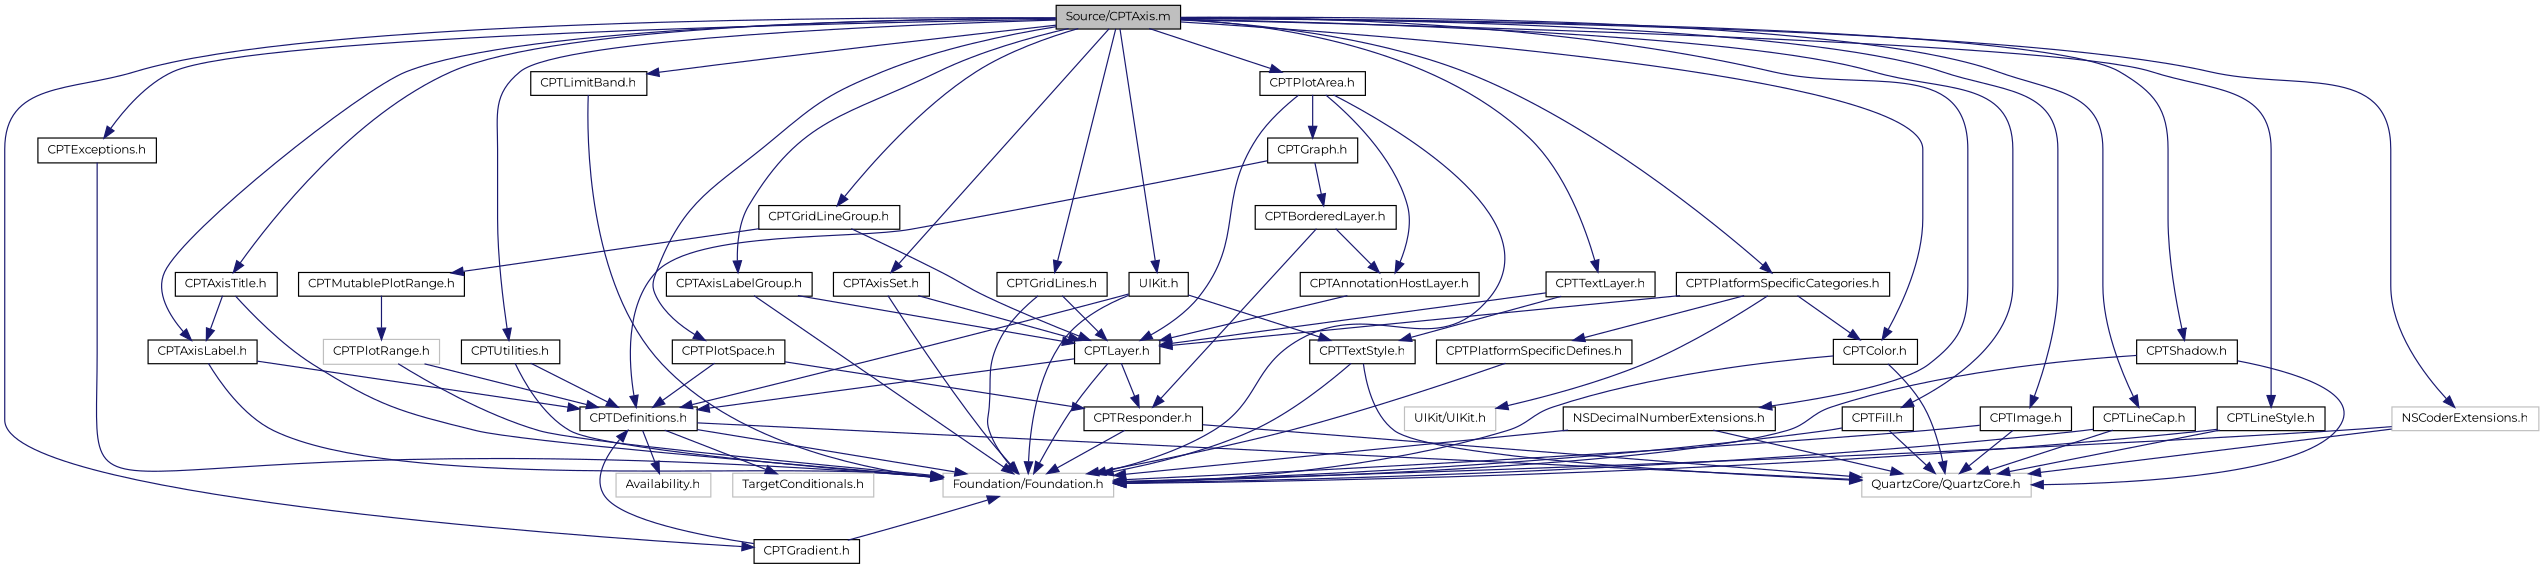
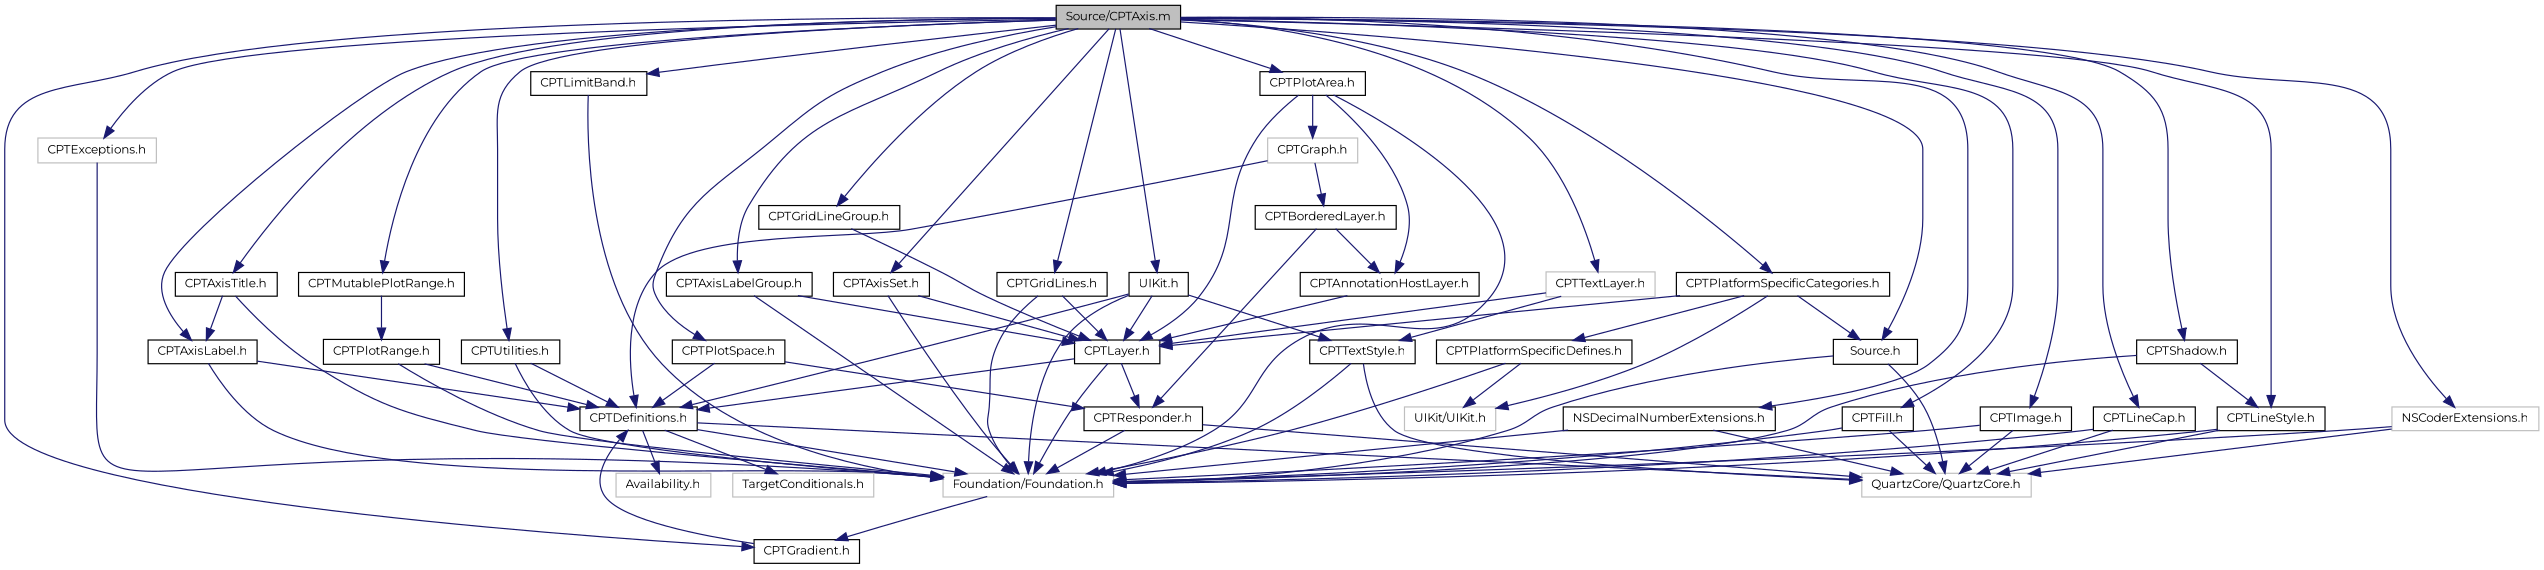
(97, 150) -> (97, 150)
(1313, 150) -> (1313, 150)
(619, 249) -> (501, 65)
(1601, 284) -> (1601, 284)
none -> (1141, 313)
(381, 352) -> (381, 352)
(1875, 352) -> (1875, 352)
none -> (1497, 381)
(2265, 463) -> (2224, 381)
(918, 521) -> (917, 516)
